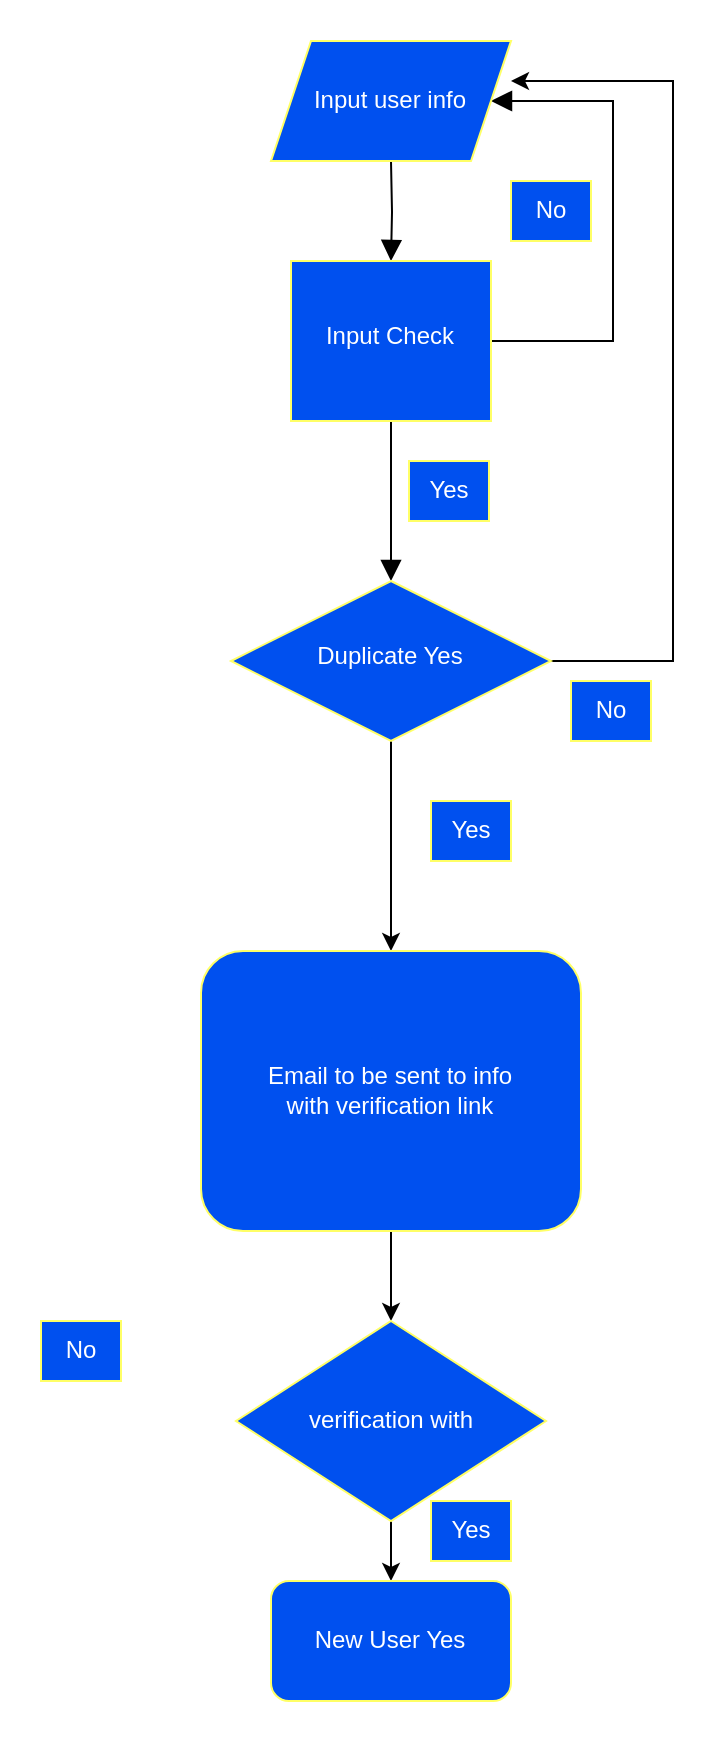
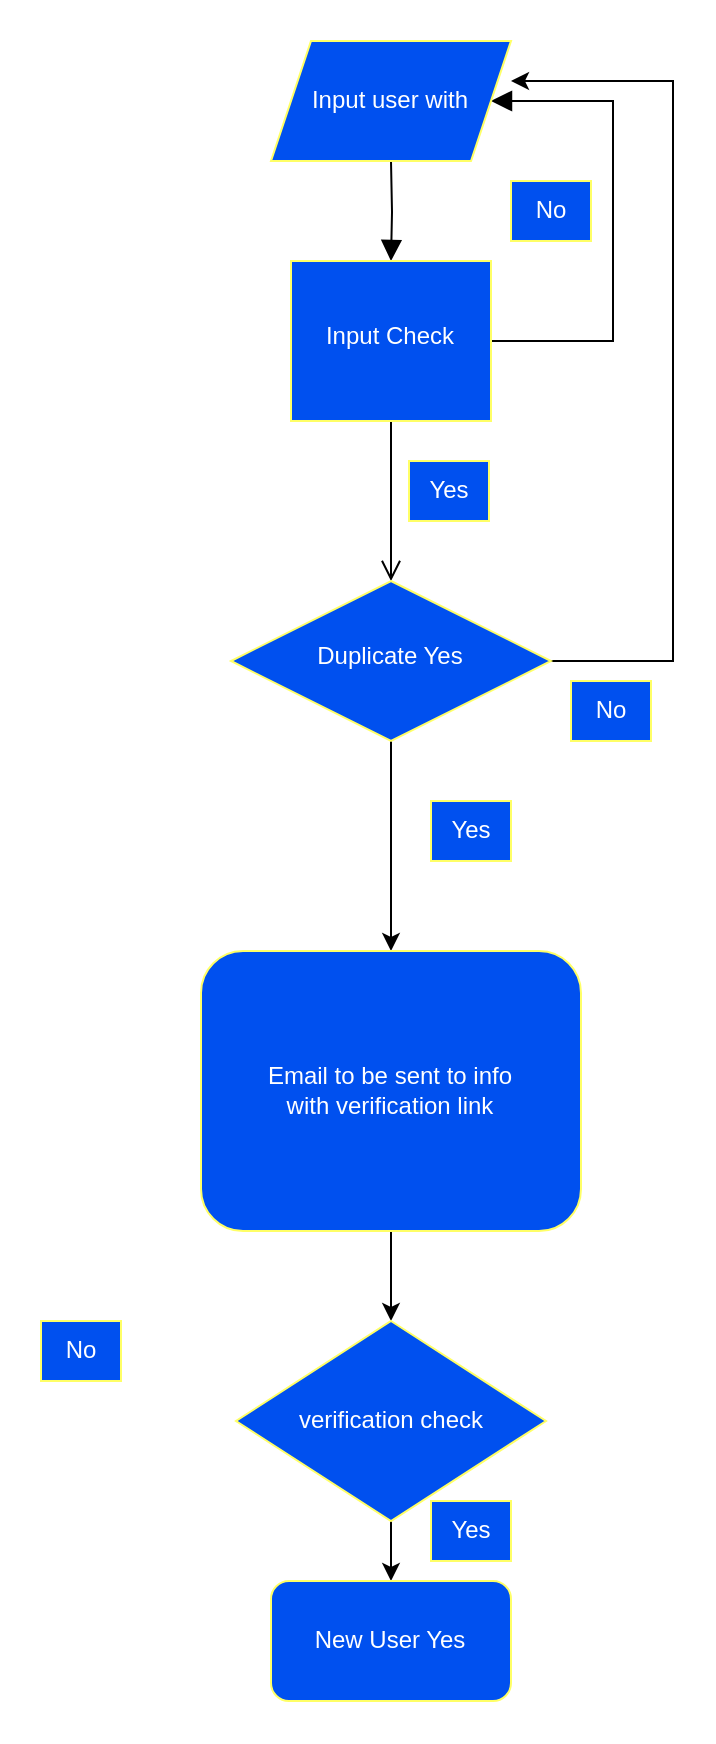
(391, 101) -> (391, 101)
(391, 559) -> (391, 565)
(392, 1421) -> (392, 1421)
